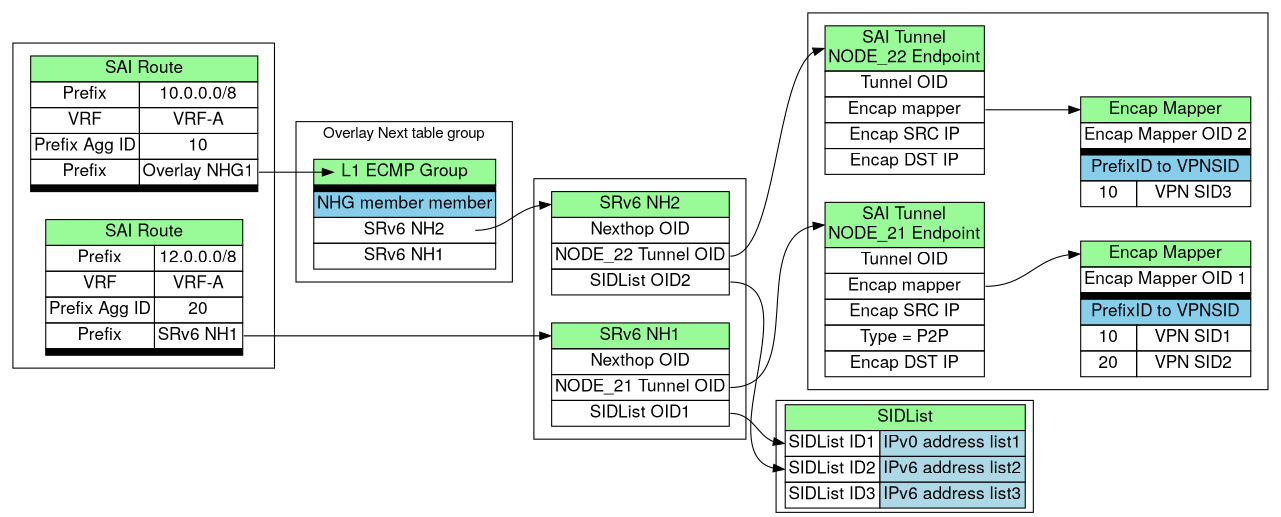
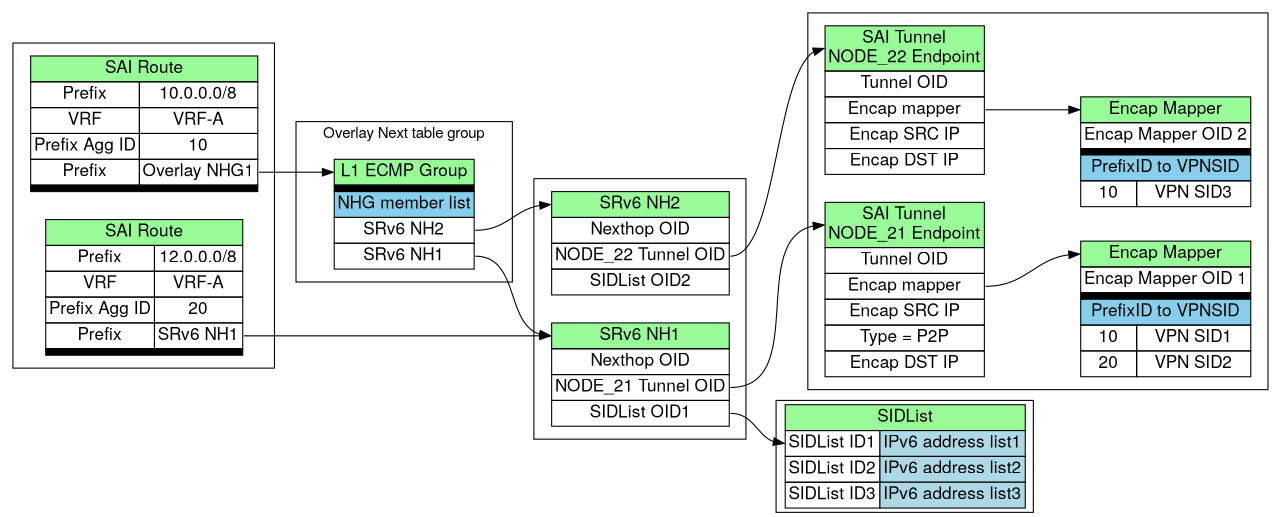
(405, 203) -> (404, 203)
none -> (511, 291)
(760, 360) -> none
(953, 442) -> (953, 442)
